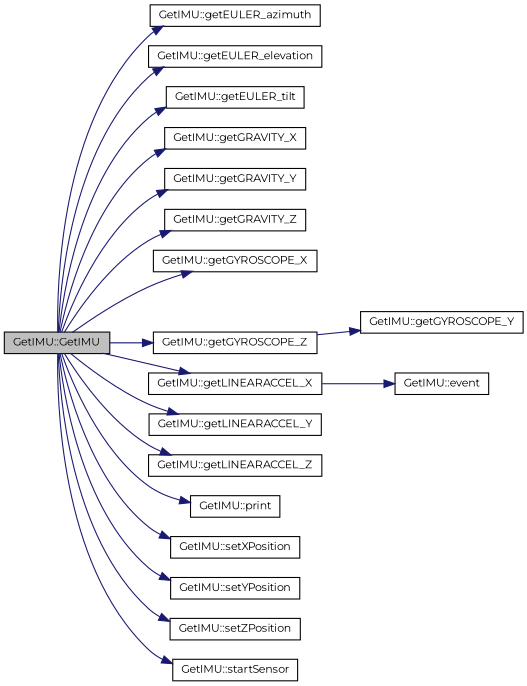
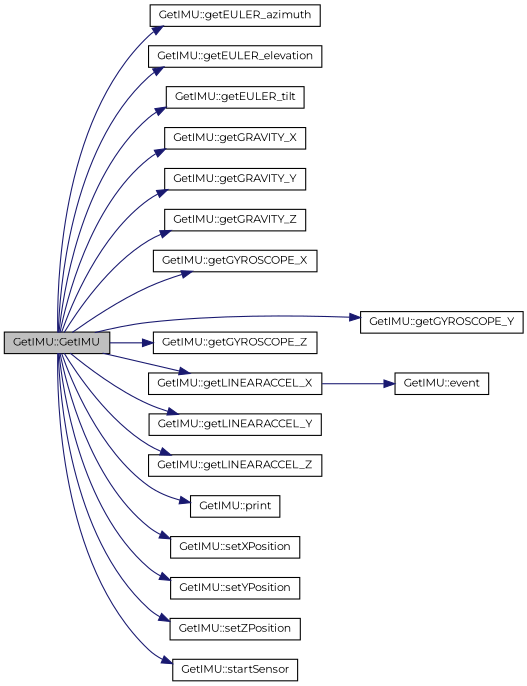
(333, 333) -> (222, 317)
